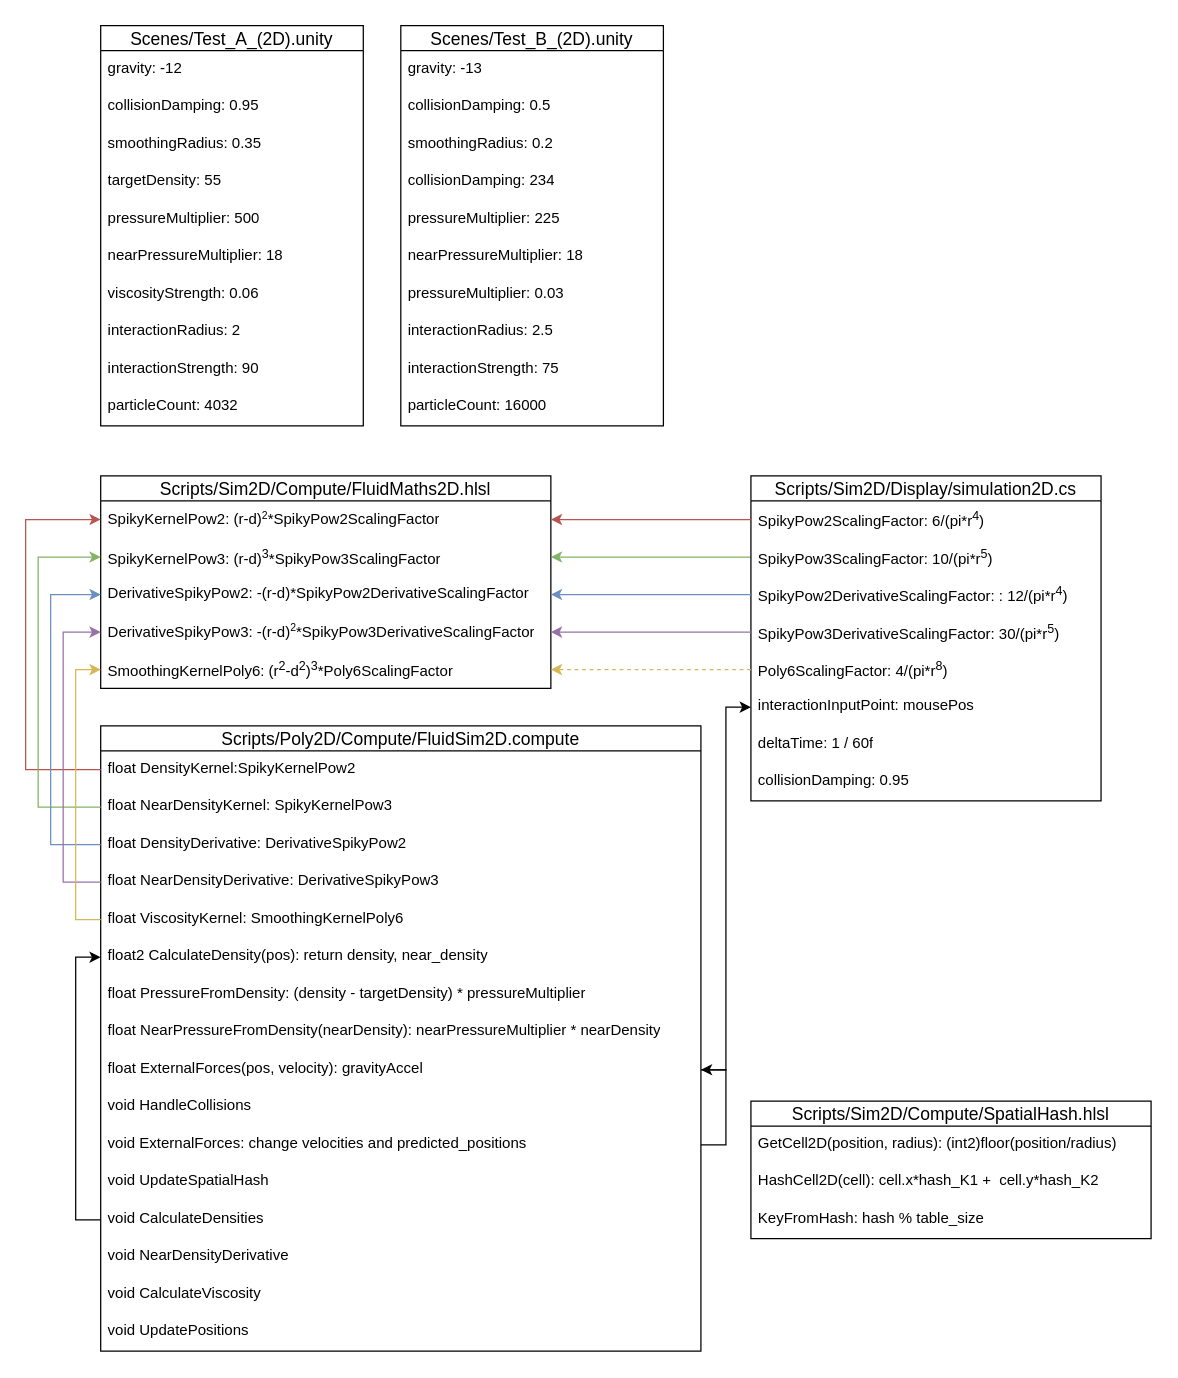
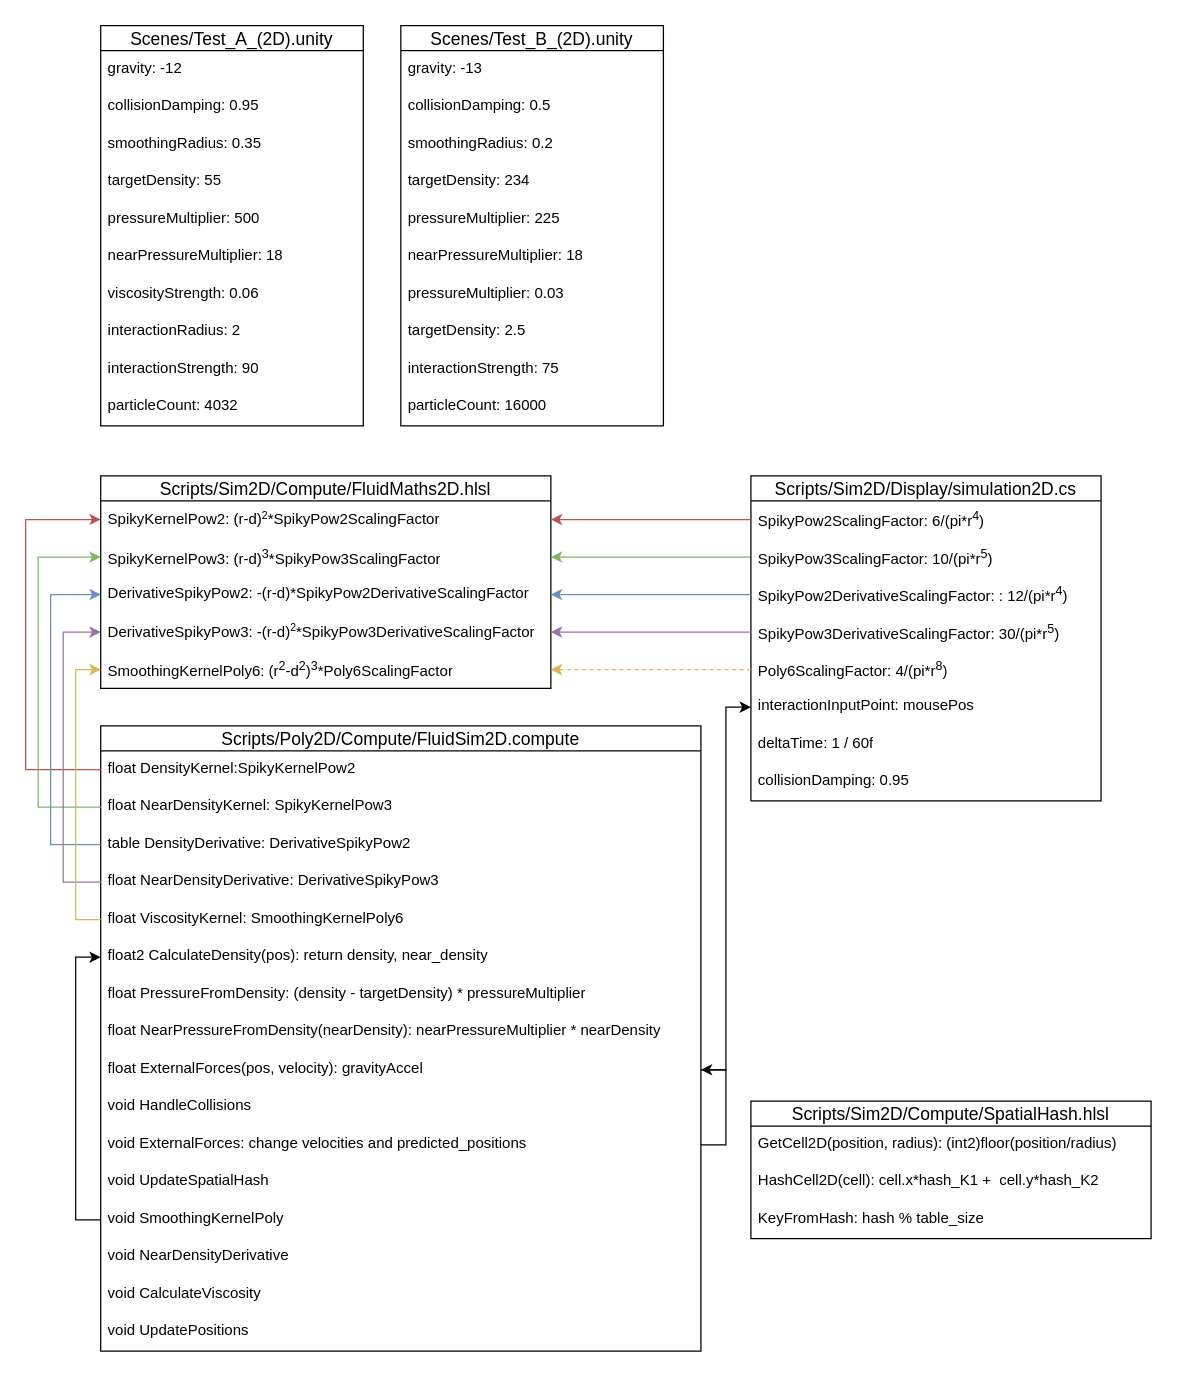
(483, 181) -> (478, 181)
(489, 331) -> (476, 331)
(275, 843) -> (275, 843)
(193, 1218) -> (199, 1218)
